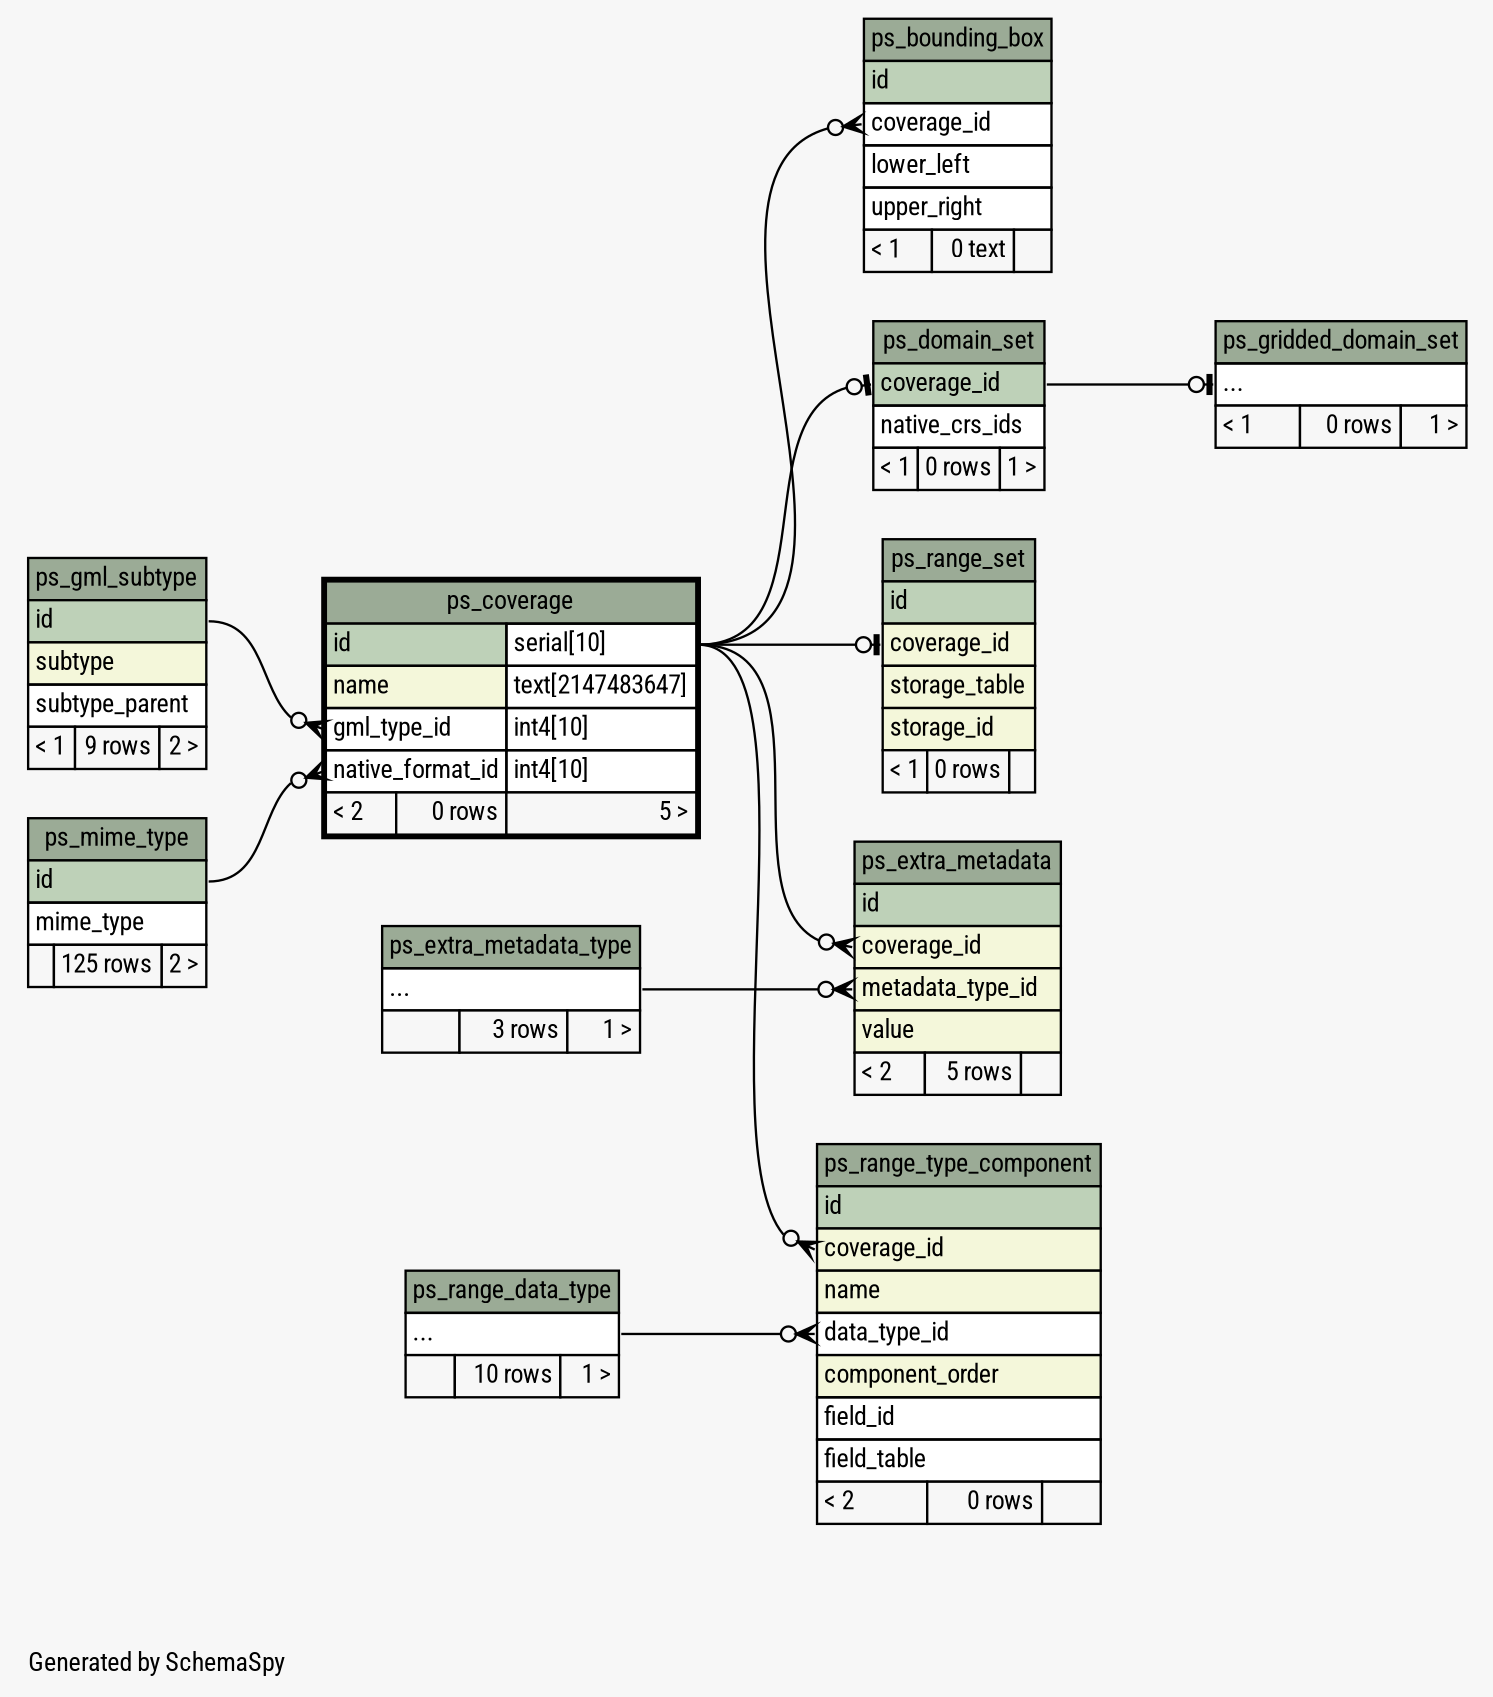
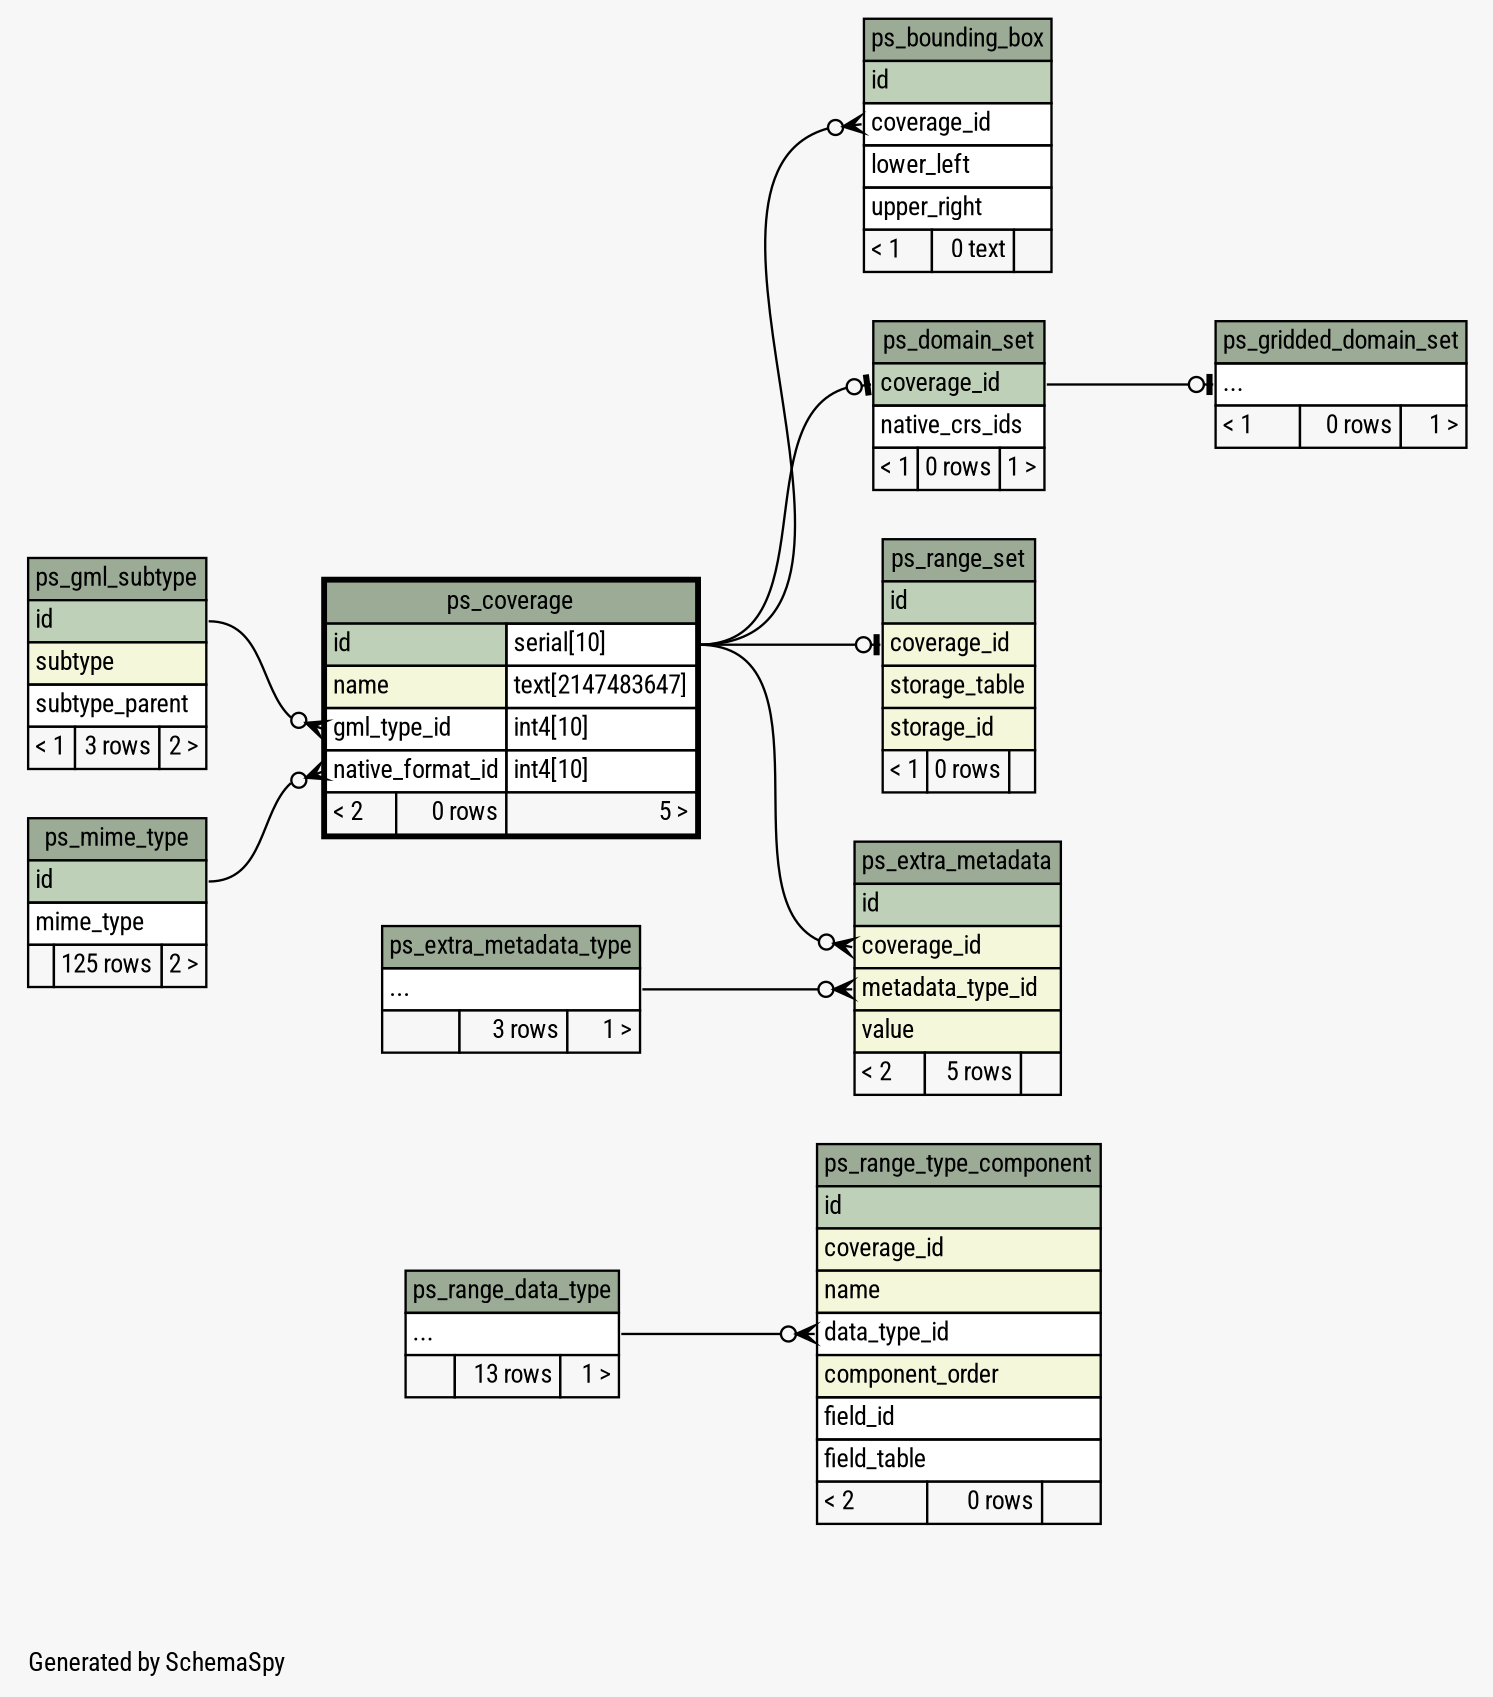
(118, 747) -> (118, 747)
(757, 930) -> none
(513, 1375) -> (513, 1375)
